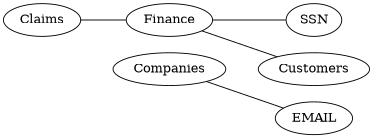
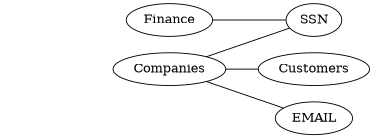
(42, 20) -> none
none -> (248, 42)
(240, 44) -> (242, 69)
